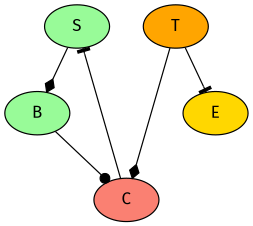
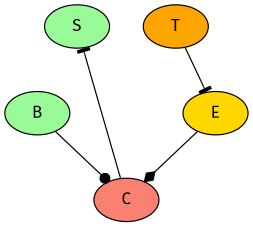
(60, 63) -> none
(153, 106) -> (176, 152)
